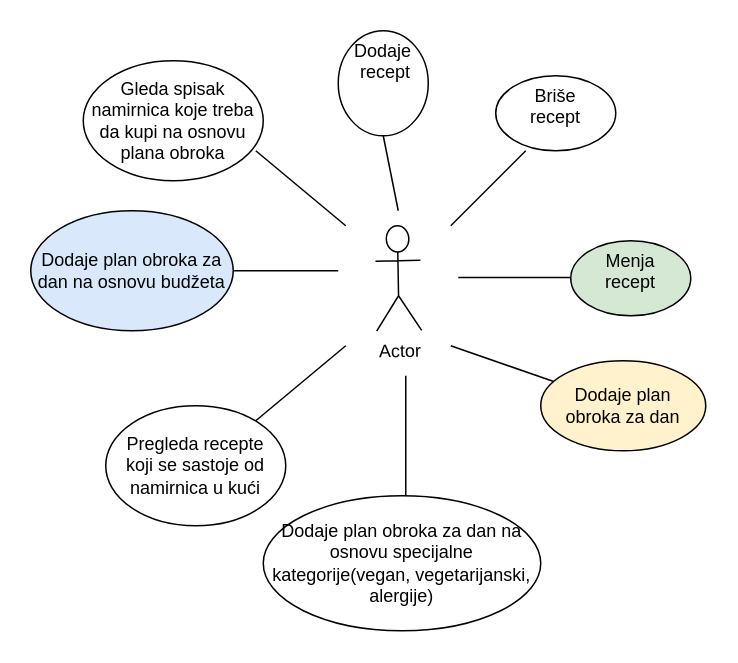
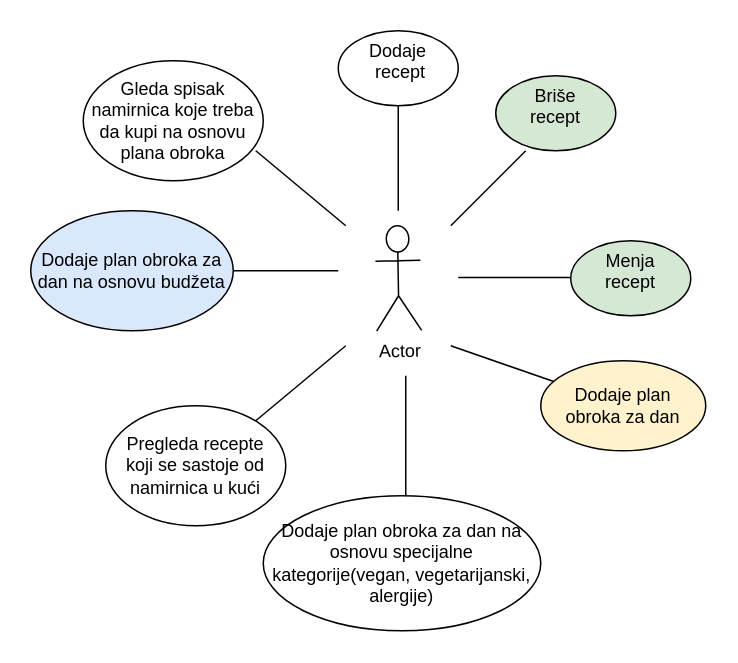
(383, 83) -> (398, 68)
(556, 113) -> (556, 113)
